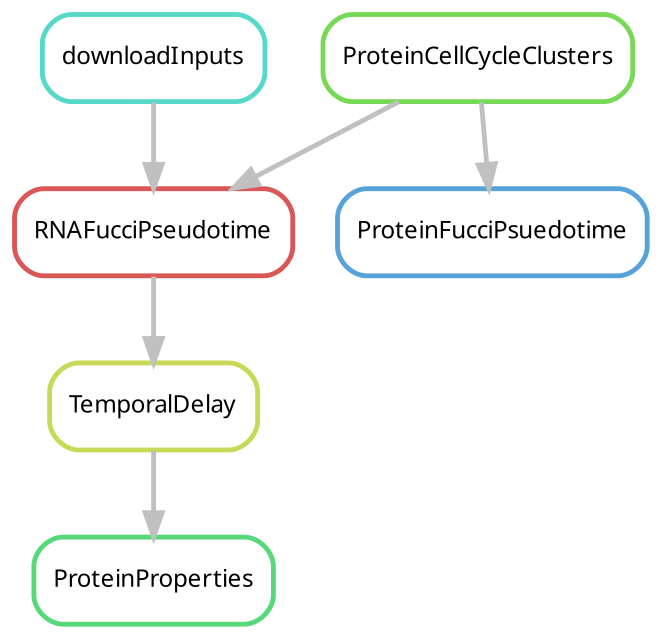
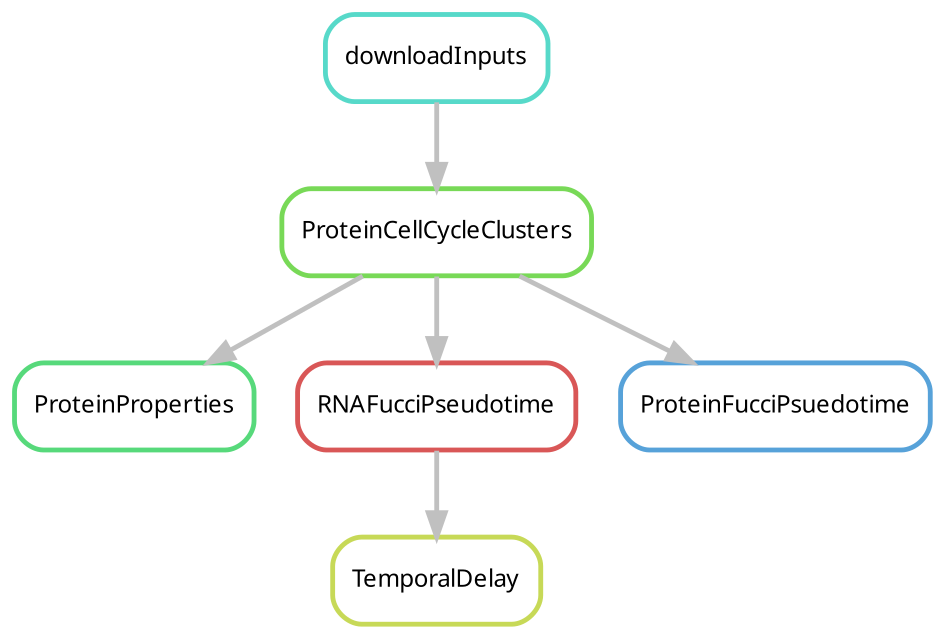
(154, 133) -> (437, 133)
(154, 482) -> (296, 313)
